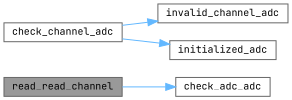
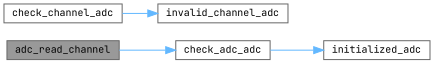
(141, 41) -> (292, 50)
(63, 87) -> (63, 50)
